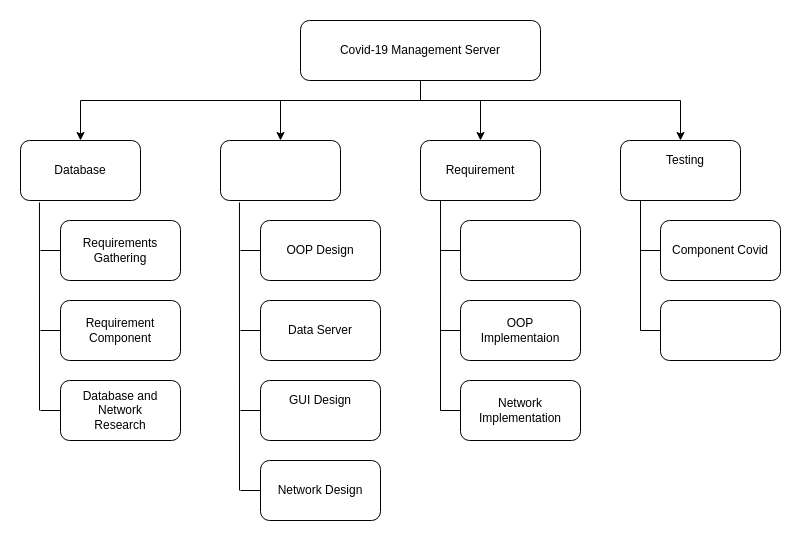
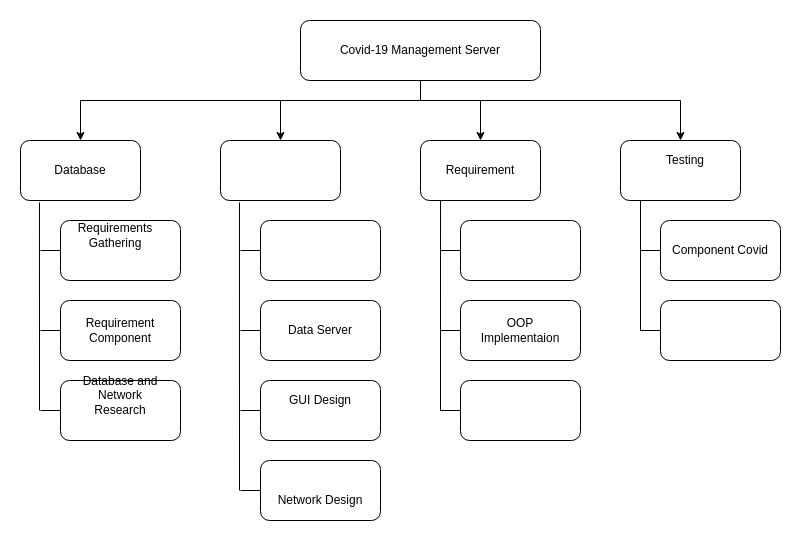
(121, 251) -> (116, 236)
(321, 251) -> none
(121, 411) -> (121, 396)
(521, 411) -> none
(321, 491) -> (321, 501)
